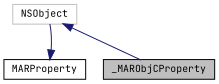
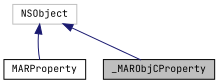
(51, 37) -> (38, 47)
